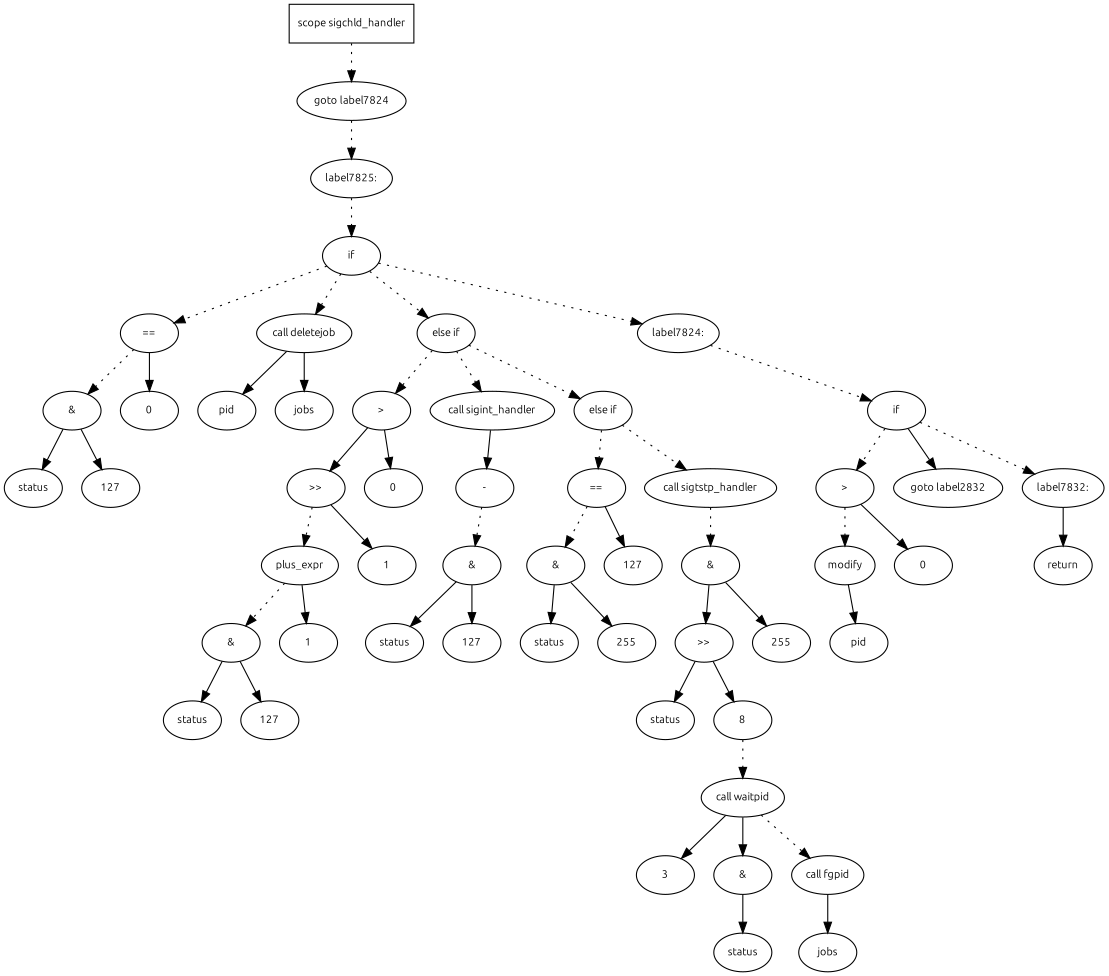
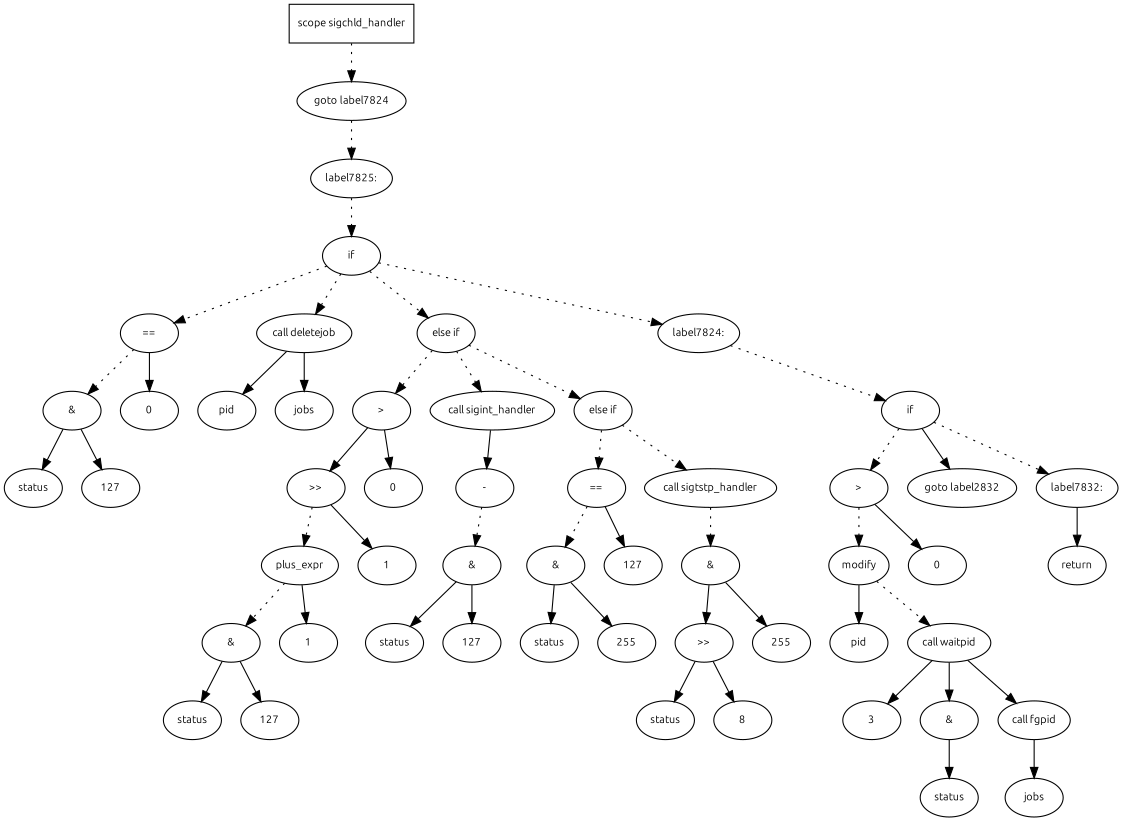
(743, 754) -> (899, 600)
(782, 833) -> (988, 678)
